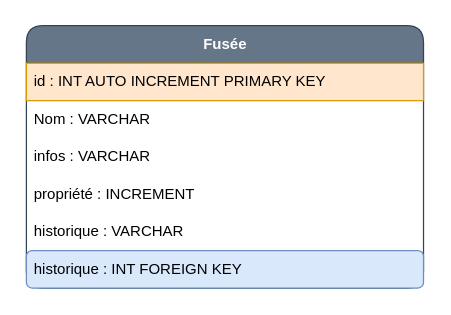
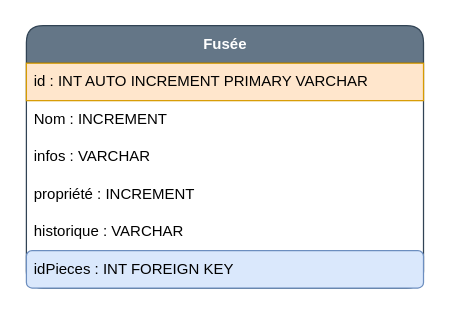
(166, 82) -> (183, 82)
(83, 119) -> (92, 119)
(138, 269) -> (130, 269)
